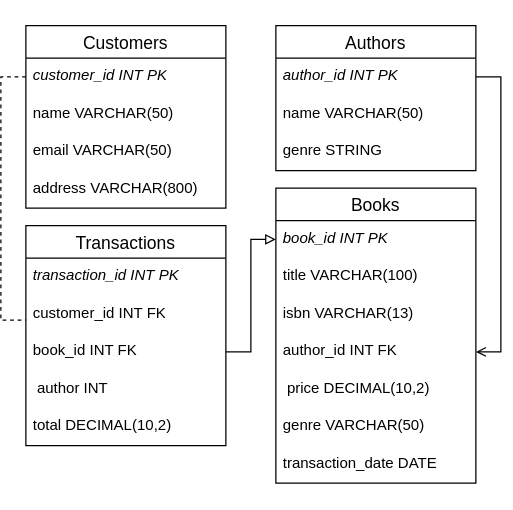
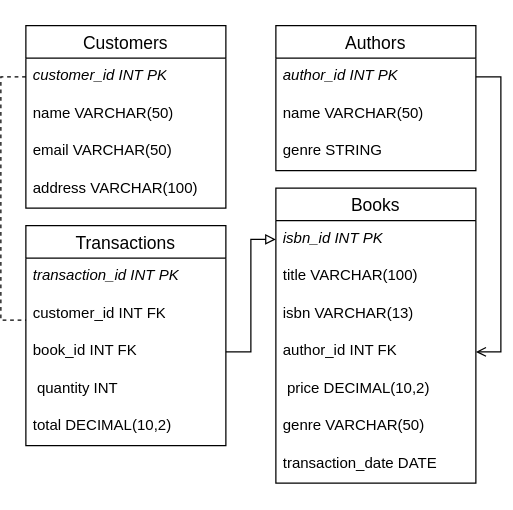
(115, 188) -> (115, 188)
(336, 238) -> (334, 238)
(73, 388) -> (80, 388)
